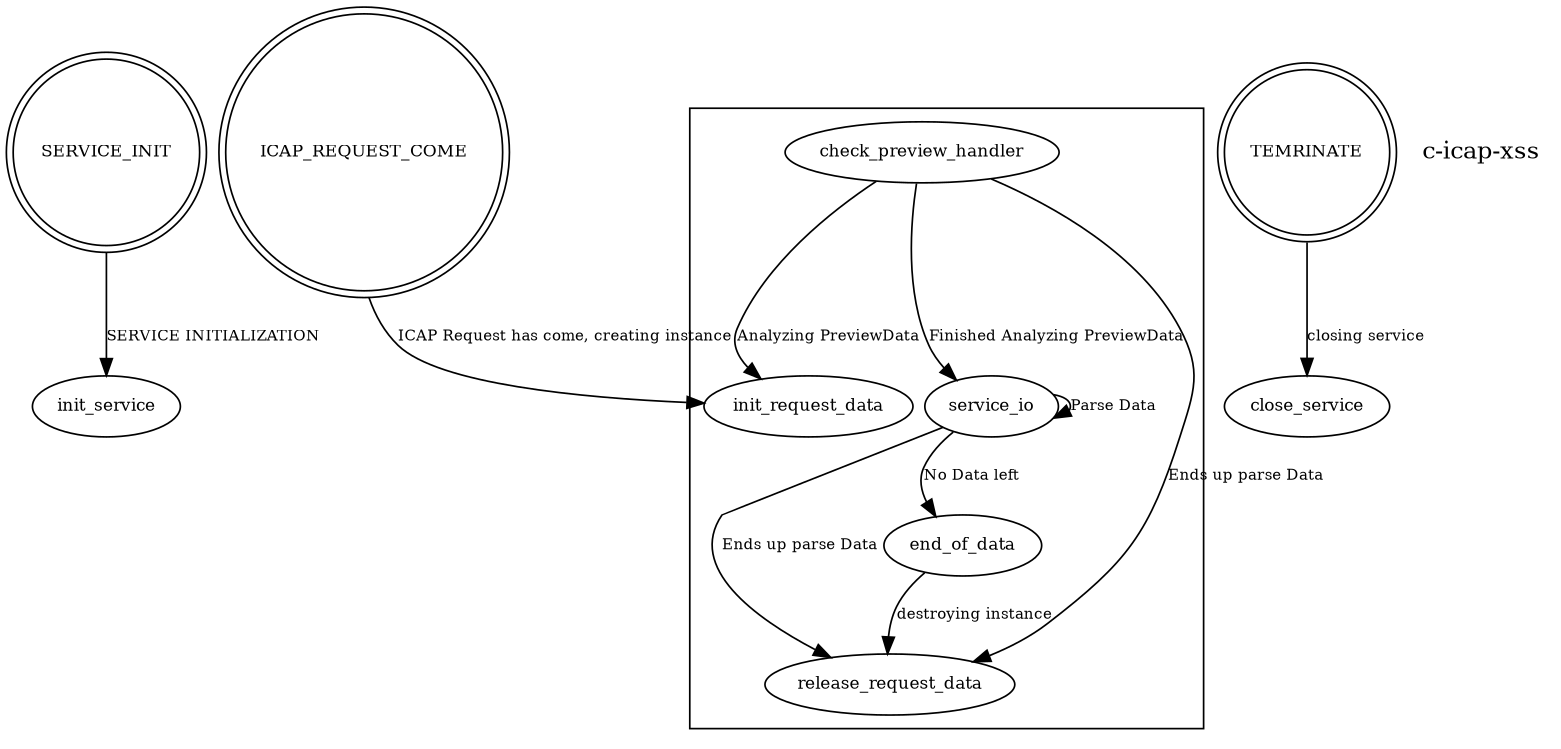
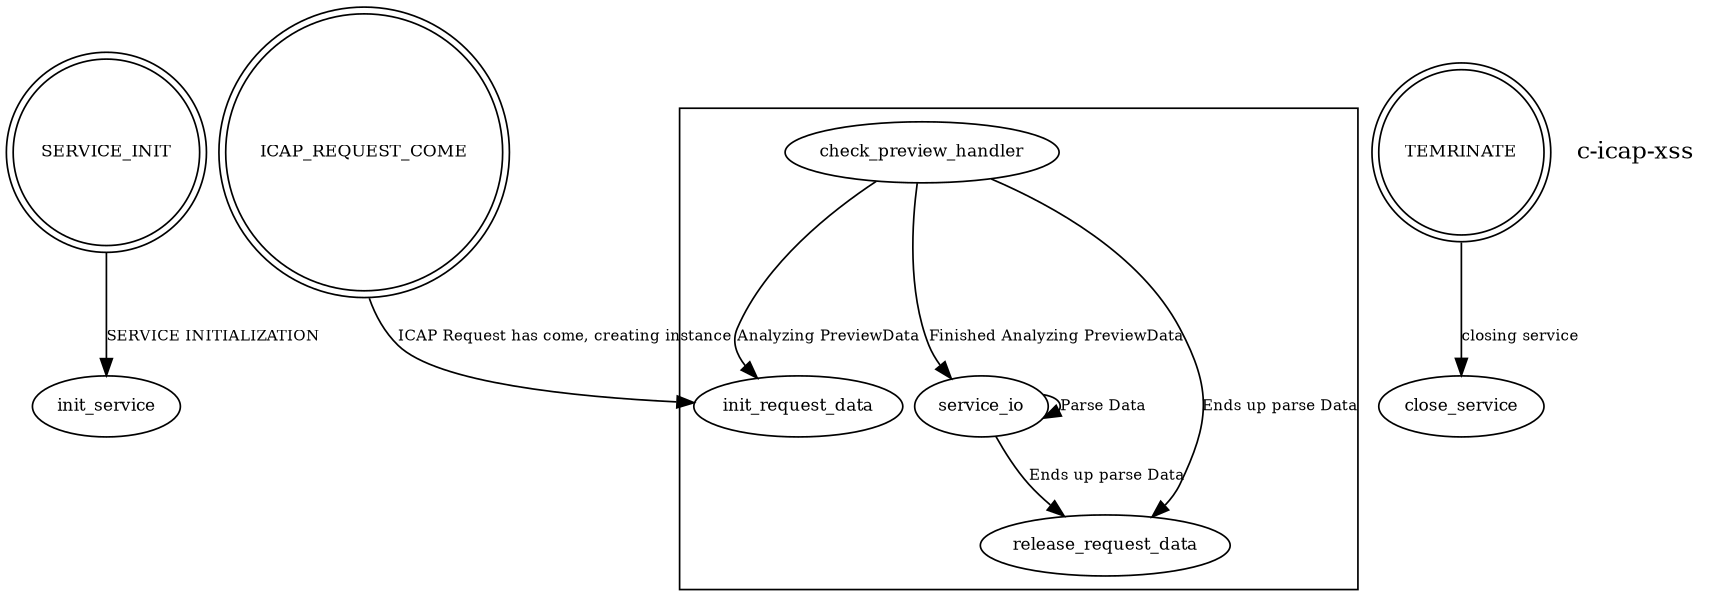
(963, 545) -> none
